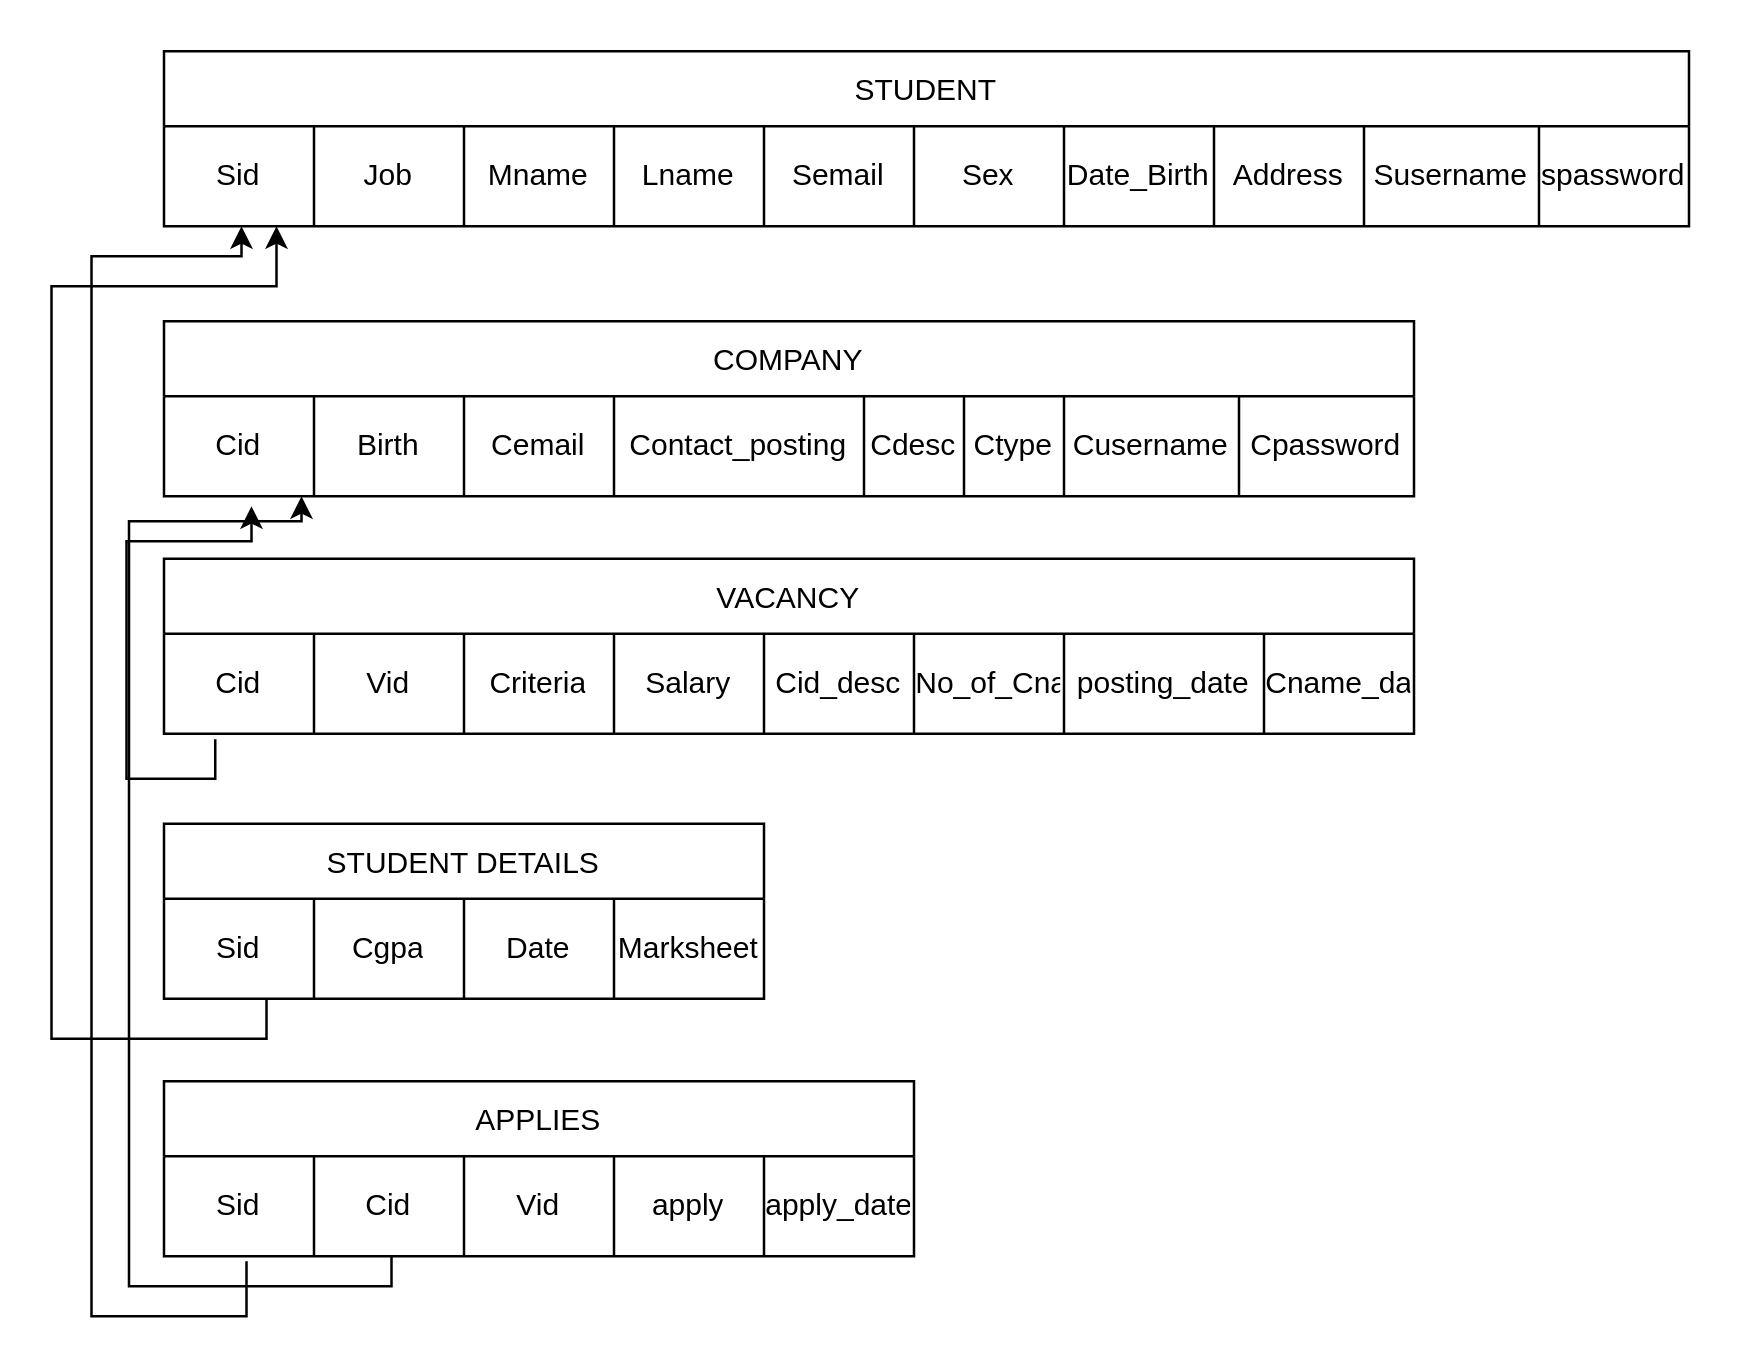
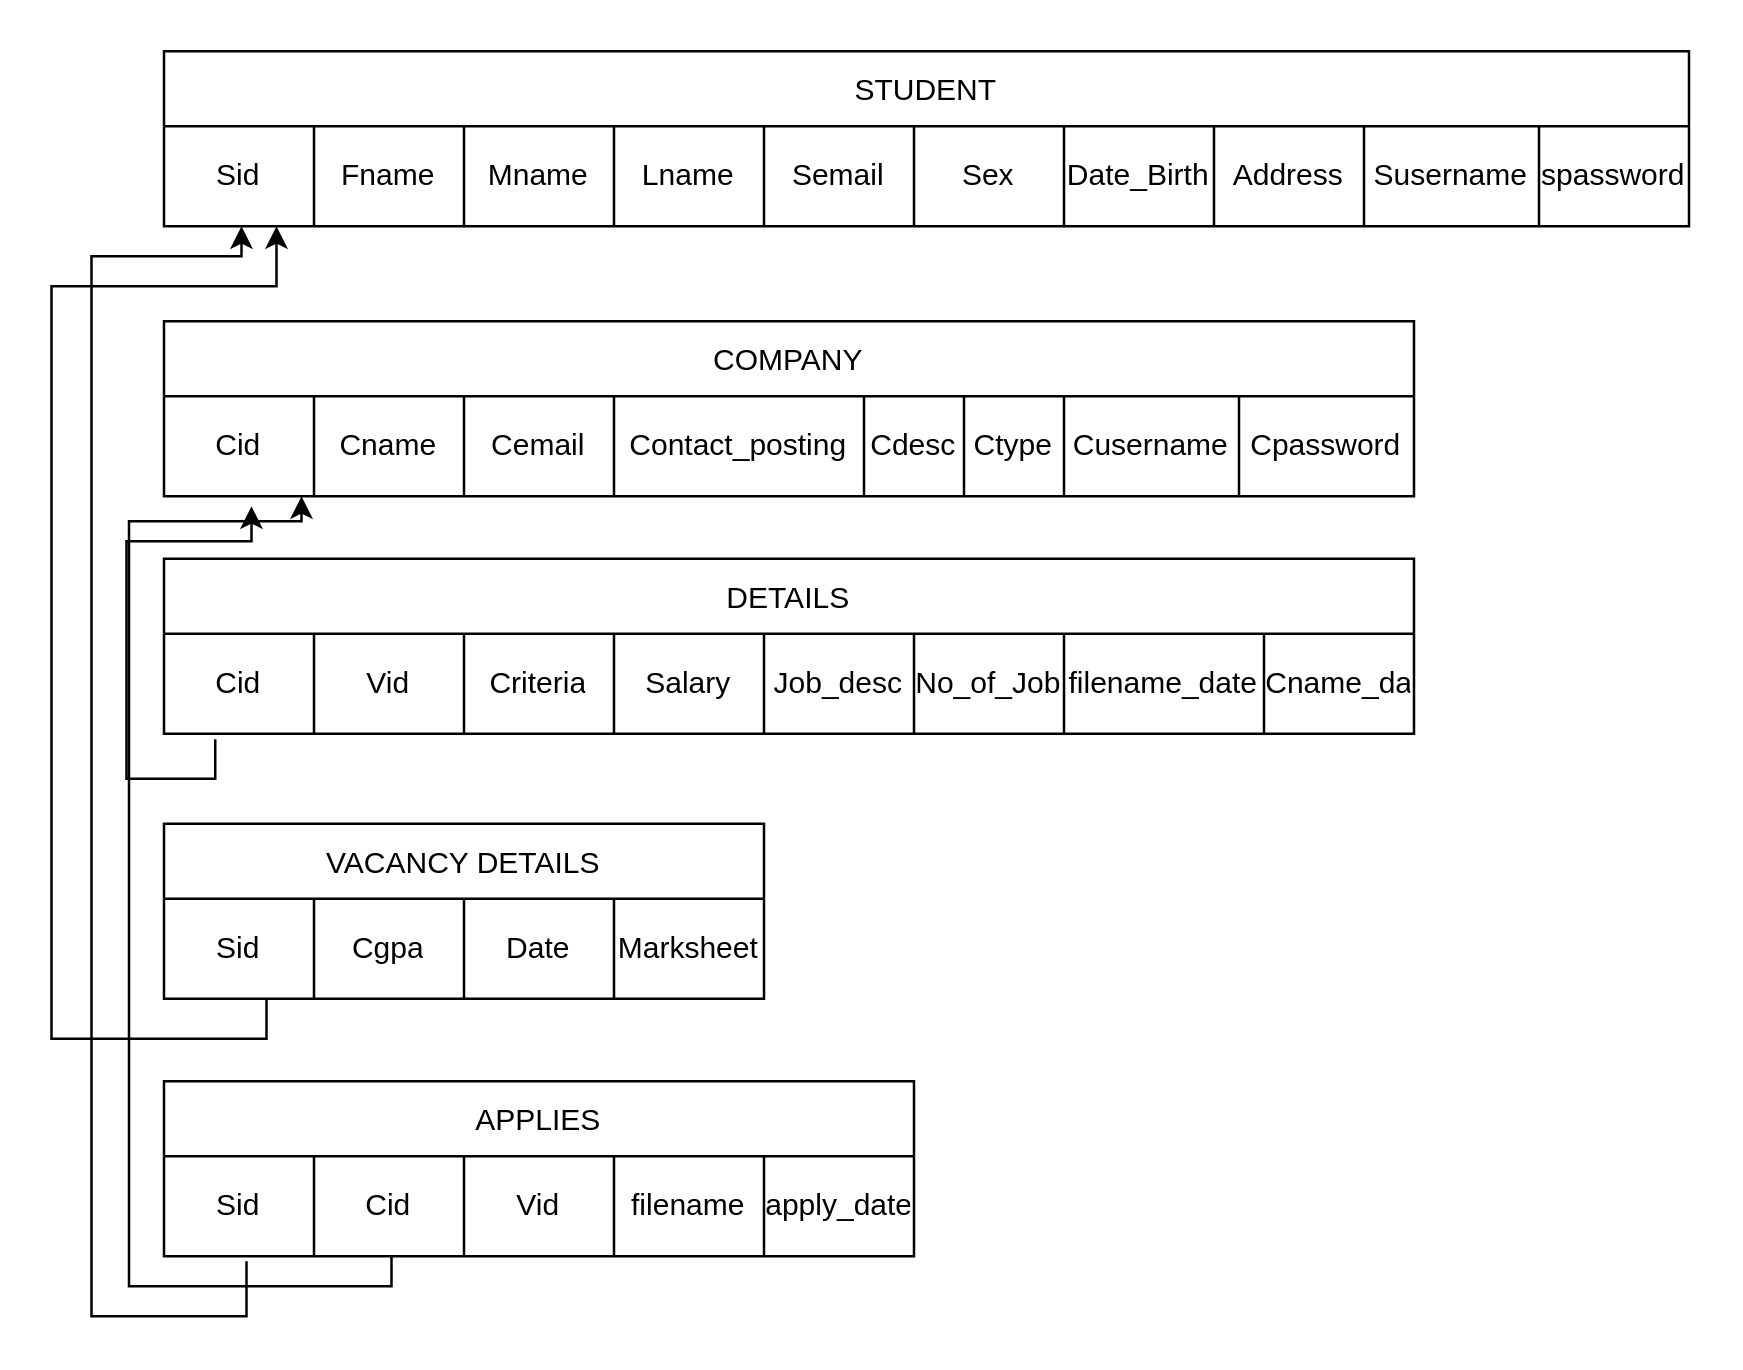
(389, 176) -> (389, 176)
(389, 446) -> (389, 446)
(788, 598) -> (788, 598)
(839, 684) -> (839, 684)
(989, 684) -> (989, 684)
(1164, 684) -> (1164, 684)
(463, 863) -> (463, 863)
(689, 1206) -> (689, 1206)
